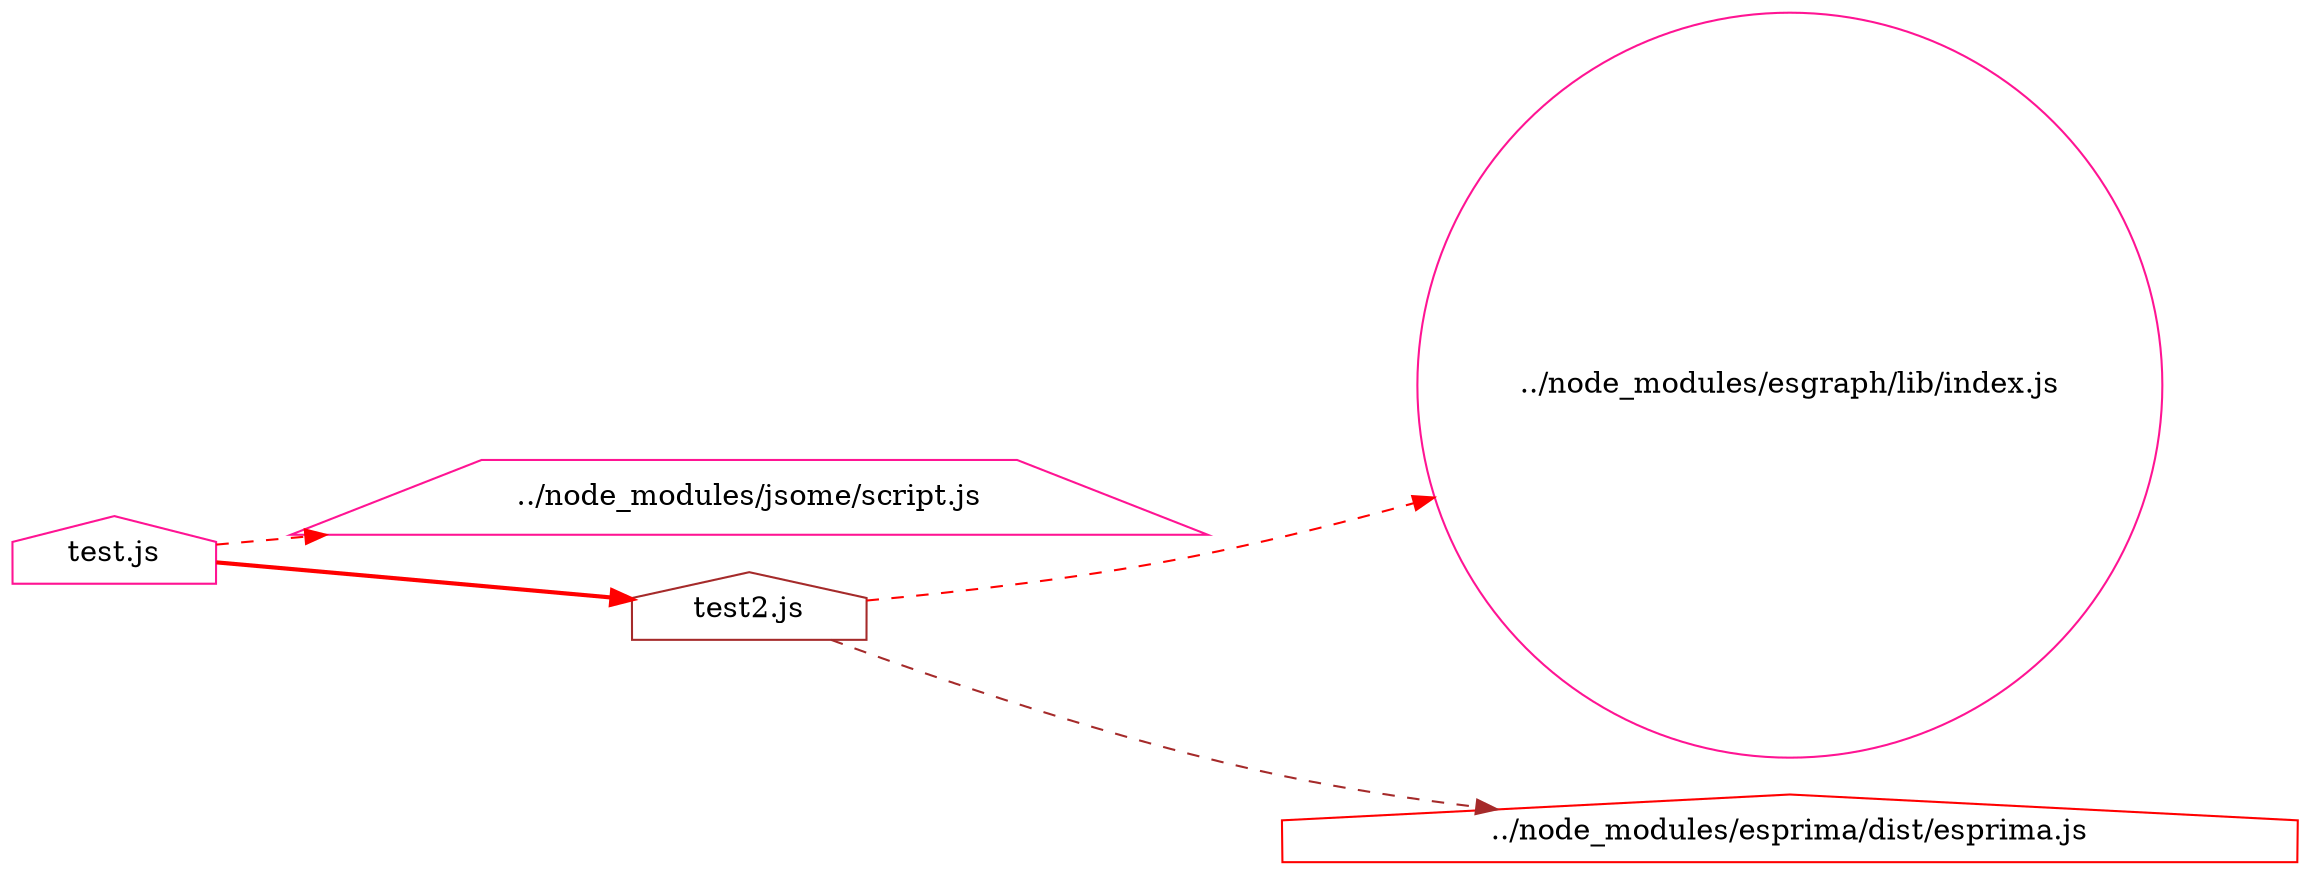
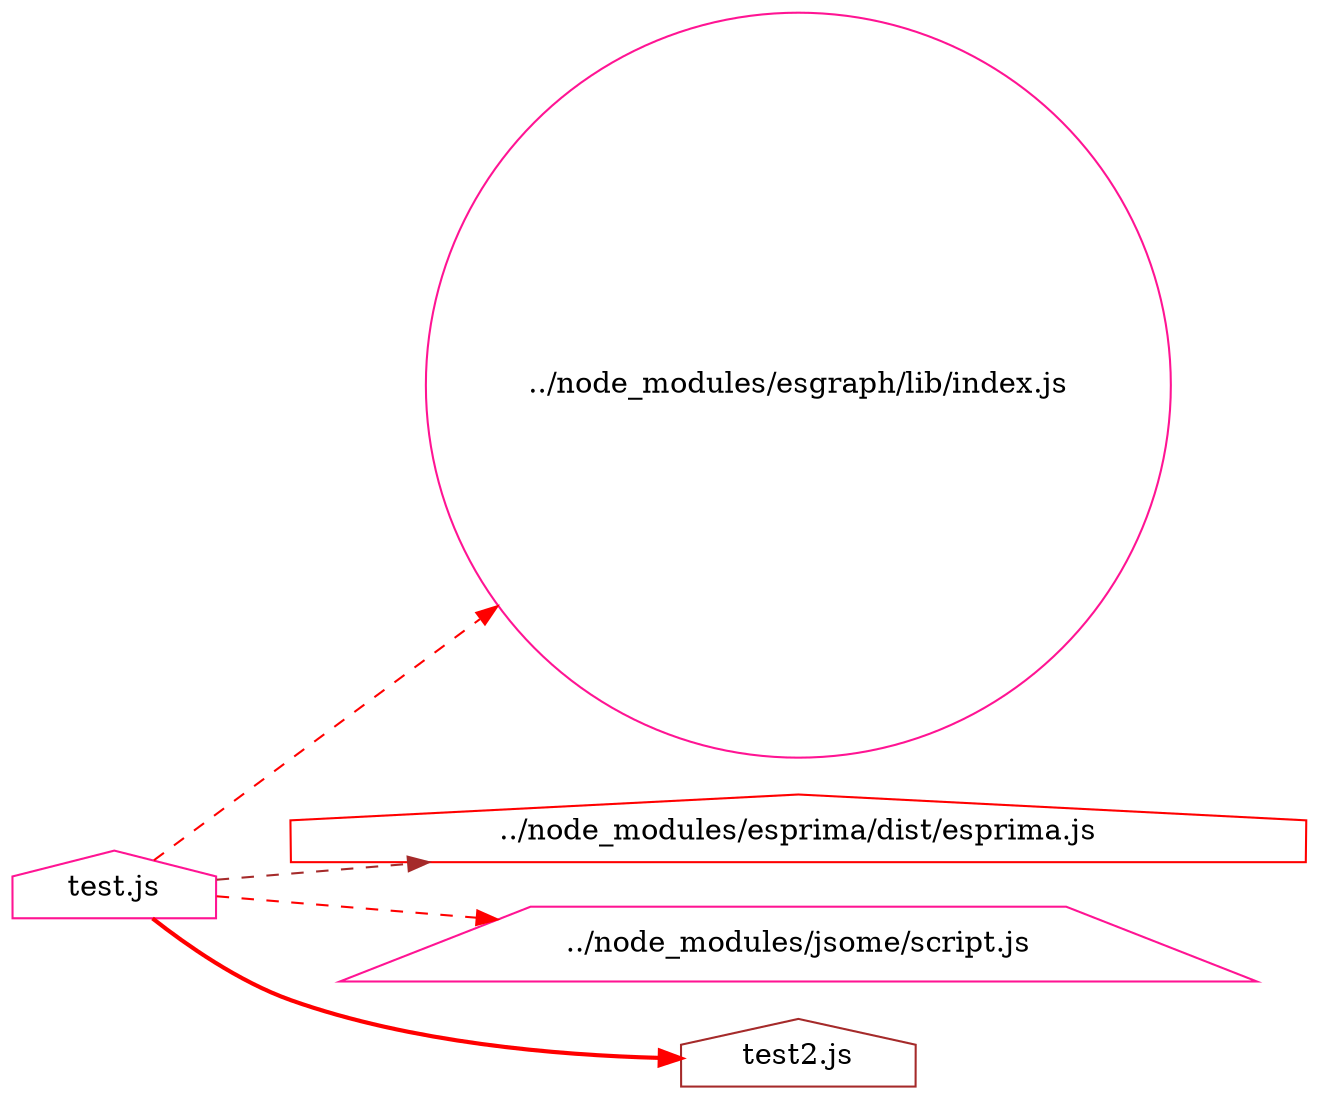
(1143, 566) -> (317, 740)
(1149, 743) -> (312, 872)
